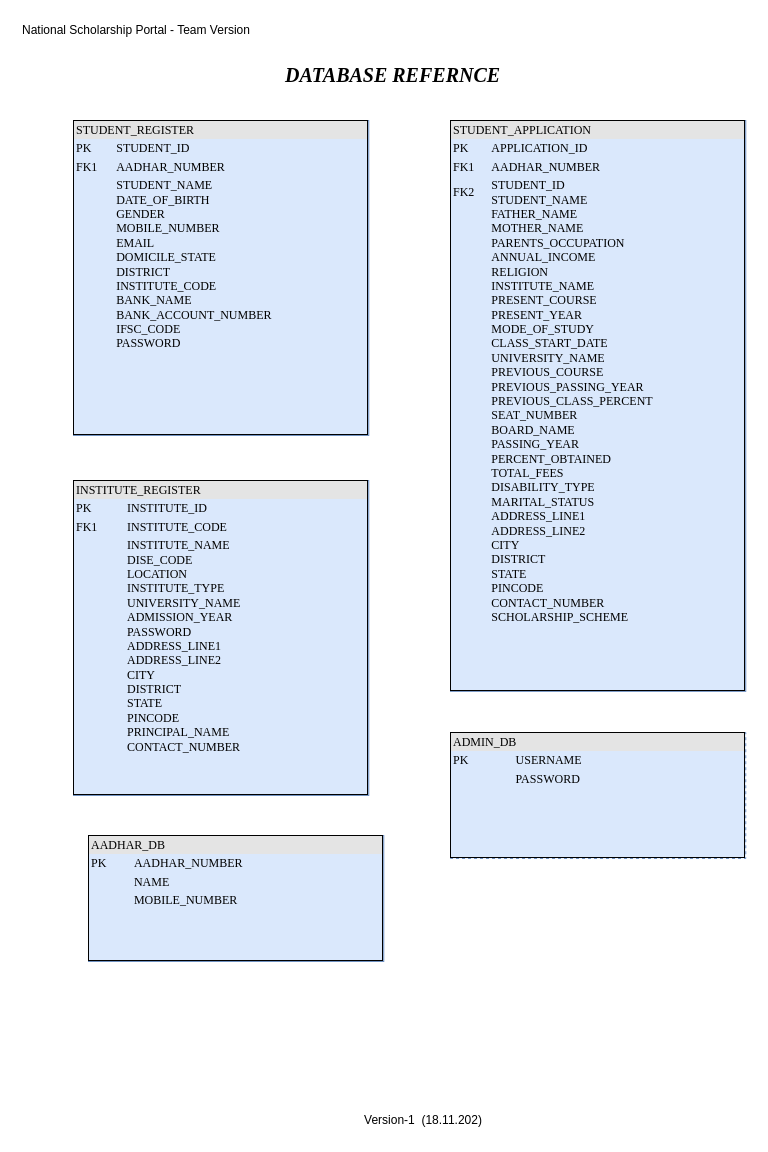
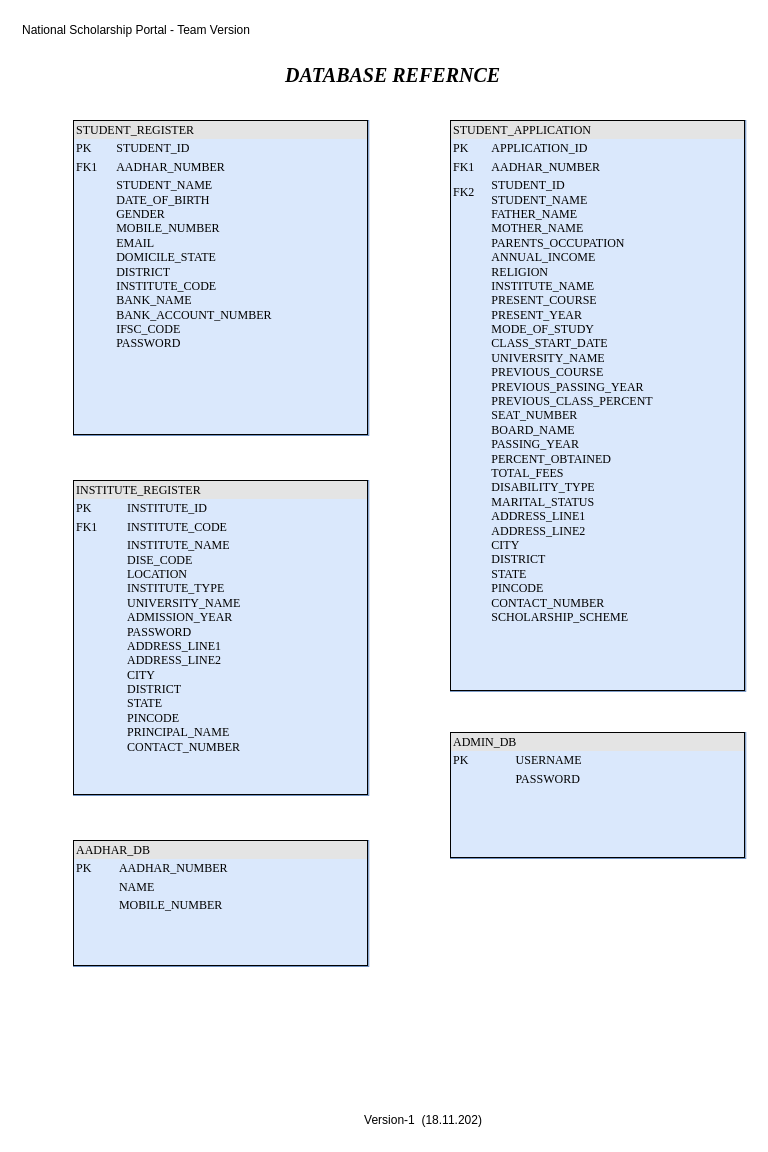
(598, 795) -> (598, 795)
(236, 898) -> (221, 903)
